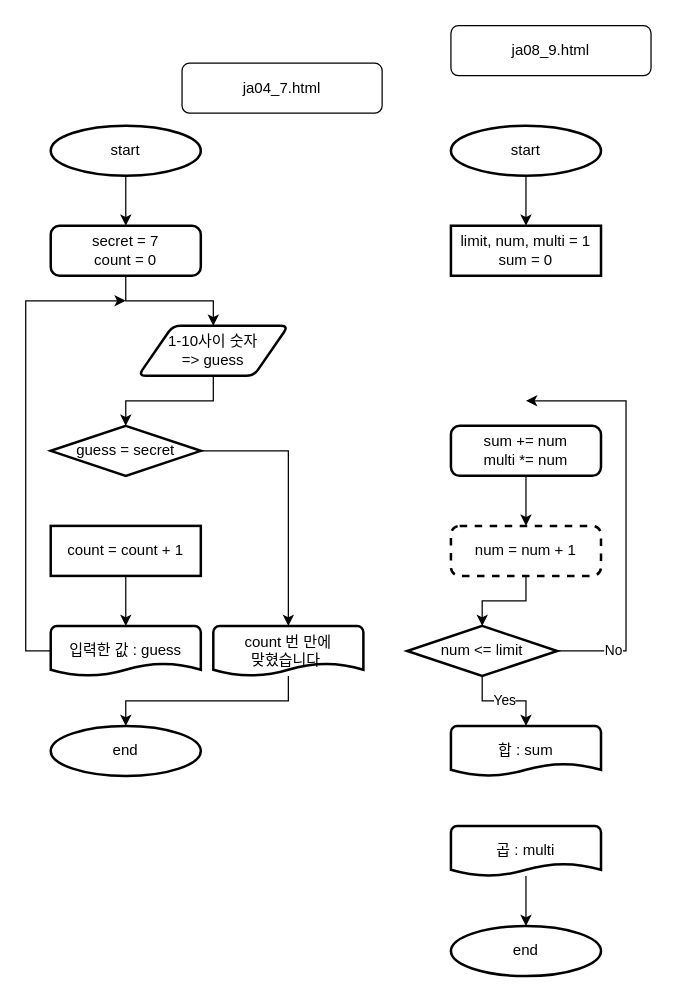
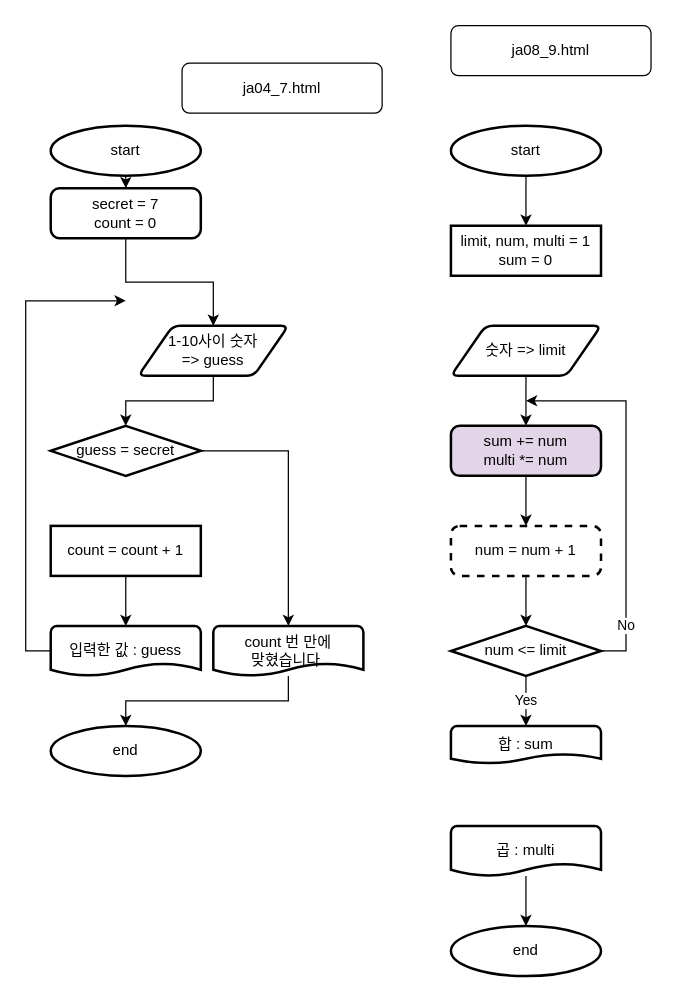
(126, 251) -> (126, 213)
none -> (526, 351)
none -> (526, 397)
(526, 451) -> (526, 451)
(482, 651) -> (526, 651)
(526, 751) -> (526, 744)
